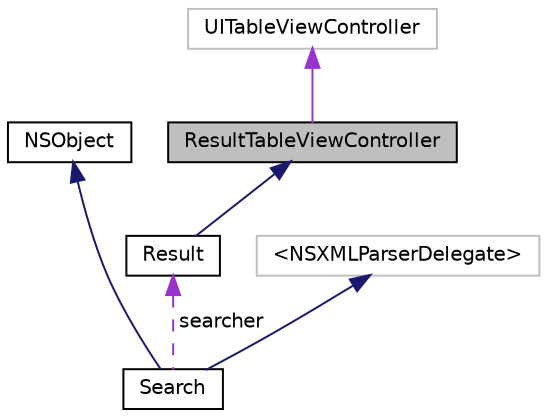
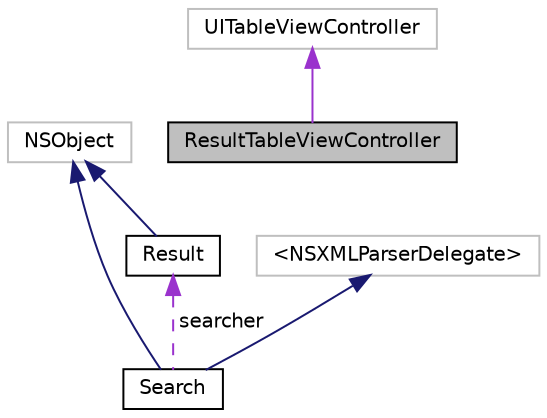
(70, 142) -> (70, 142)
(235, 205) -> (128, 206)
